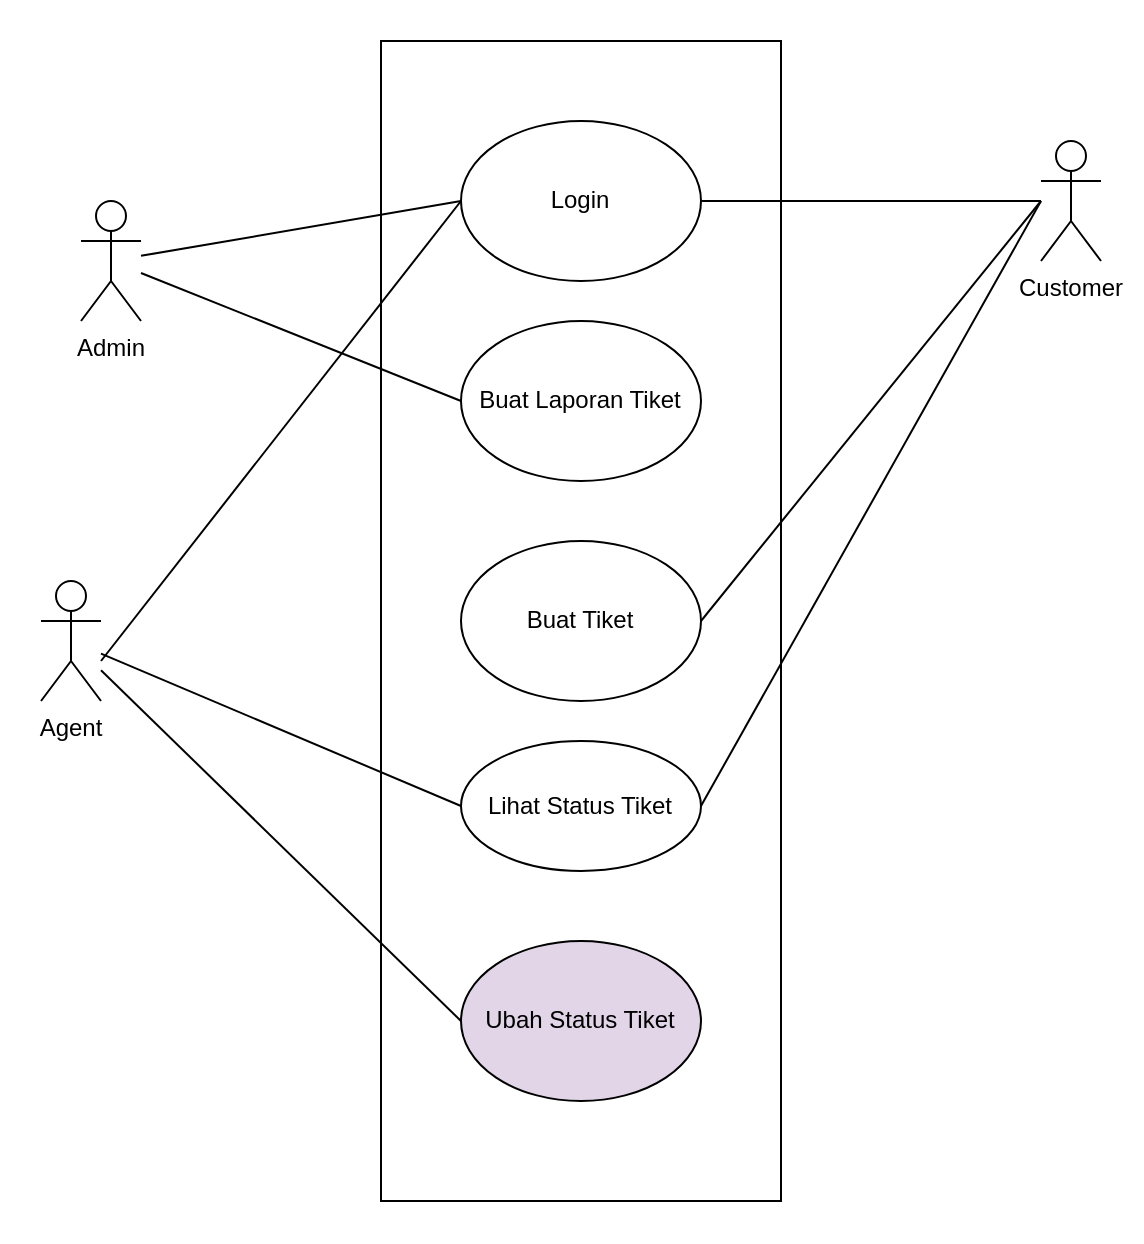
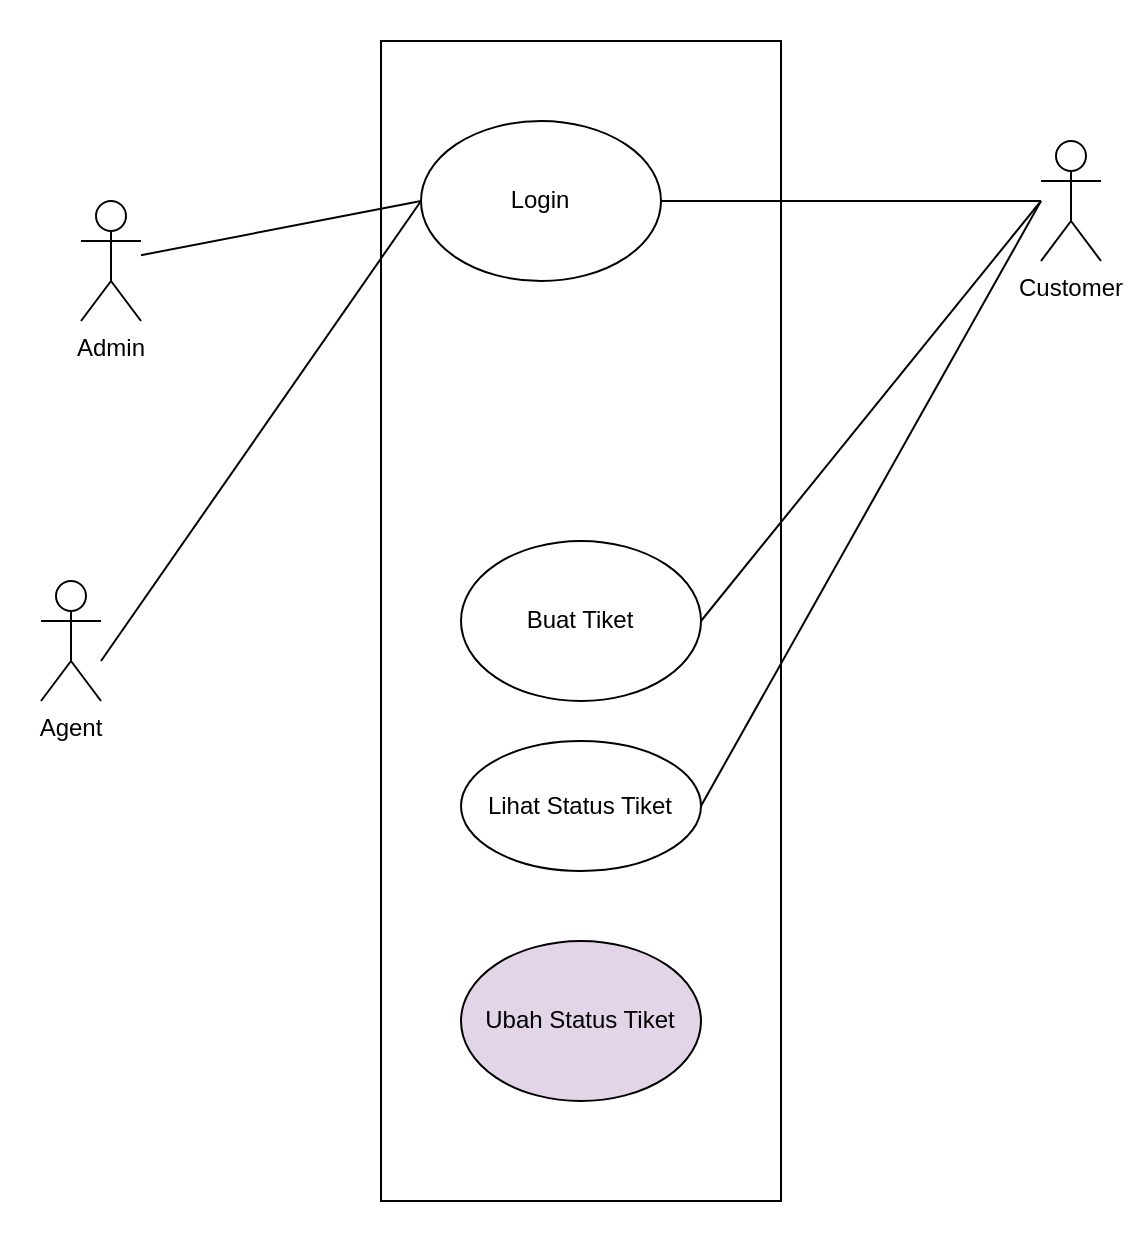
(581, 201) -> (541, 201)
(229, 308) -> none
(581, 401) -> none
(285, 731) -> none
(281, 846) -> none
